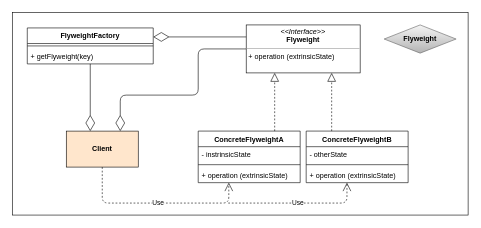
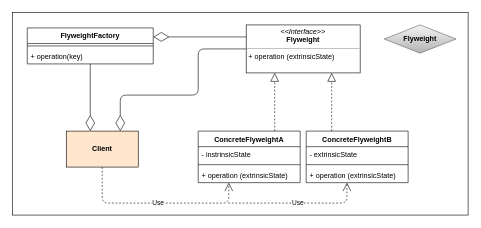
(66, 56) -> (61, 56)
(333, 155) -> (339, 155)
